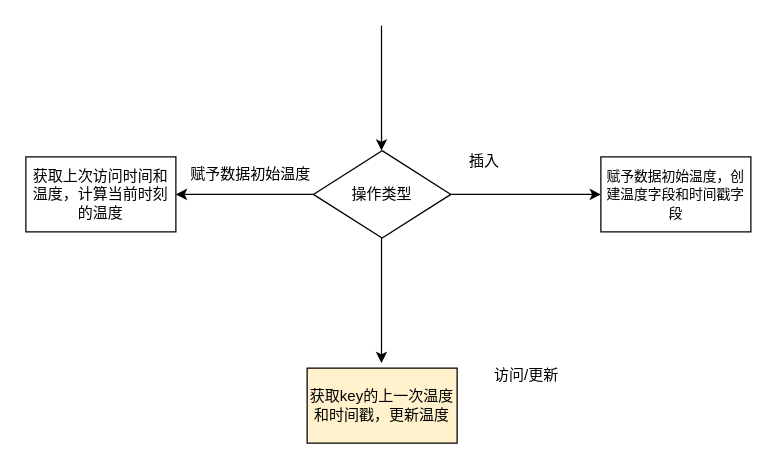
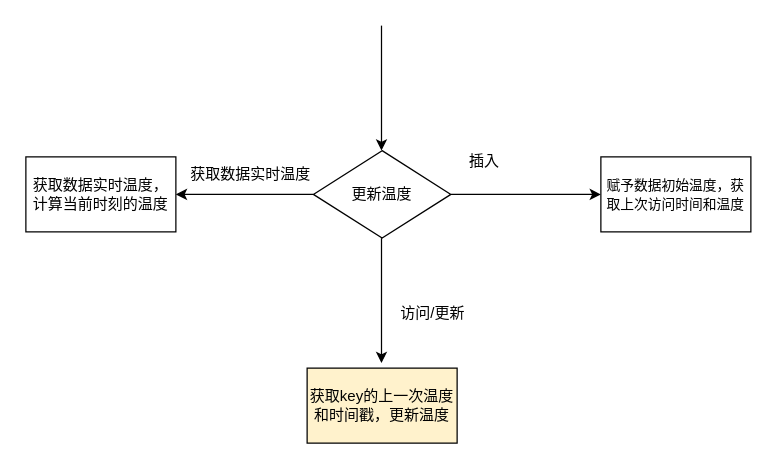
(251, 175) -> (251, 175)
(101, 194) -> (101, 194)
(382, 194) -> (382, 194)
(676, 194) -> (676, 194)
(536, 376) -> (442, 313)
